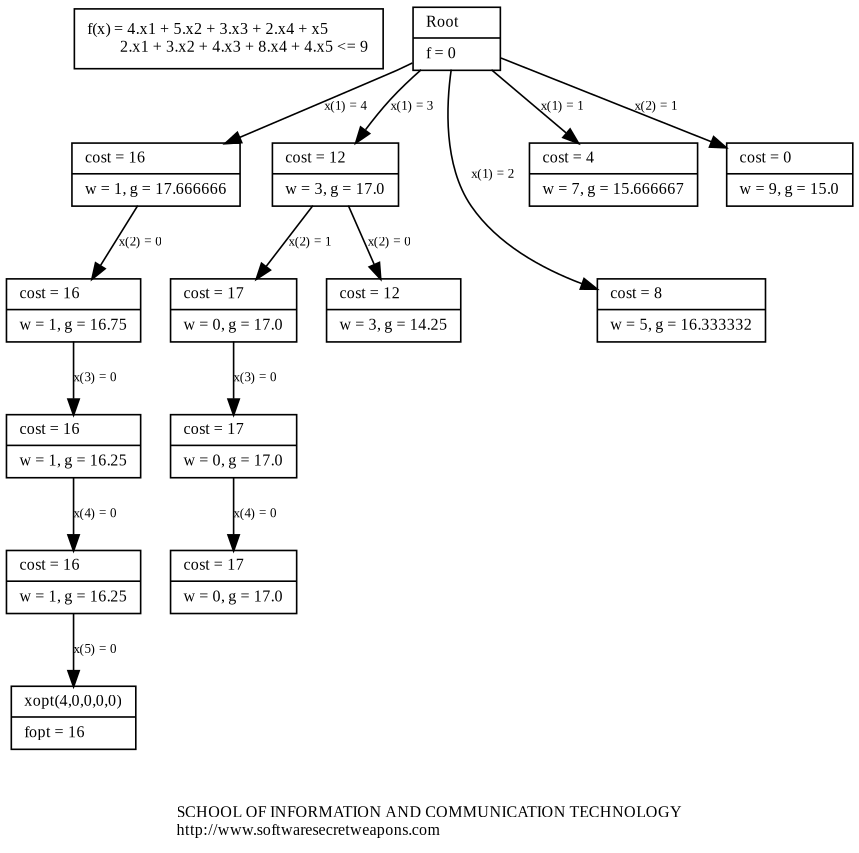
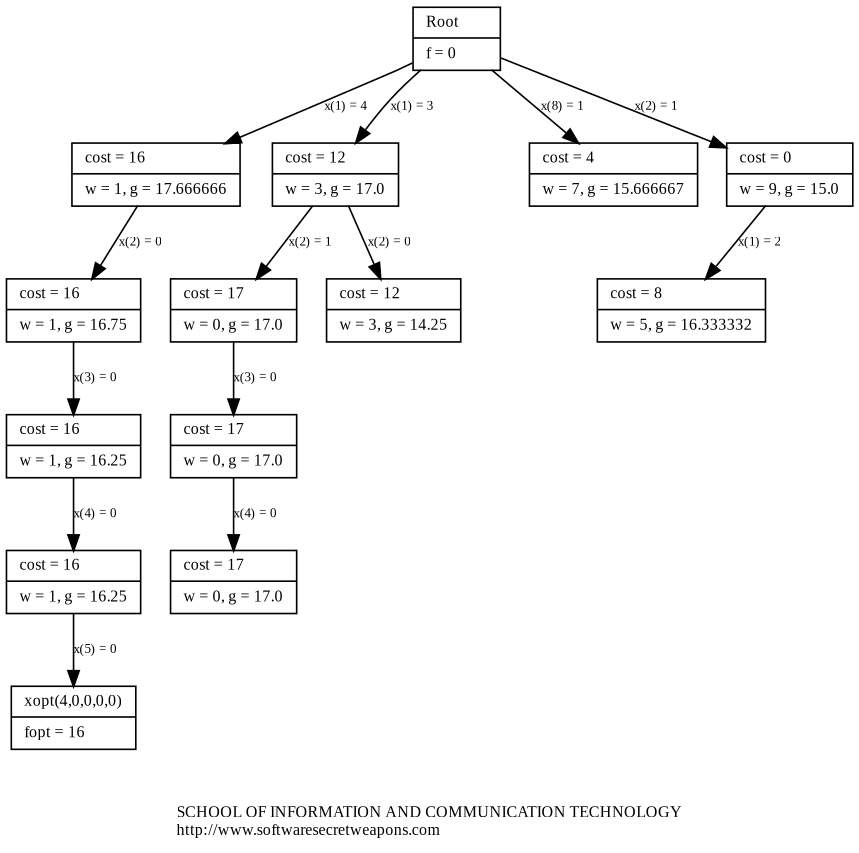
(229, 39) -> none
(563, 107) -> (563, 107)
(470, 204) -> (741, 236)
